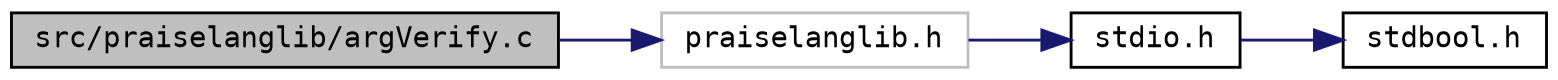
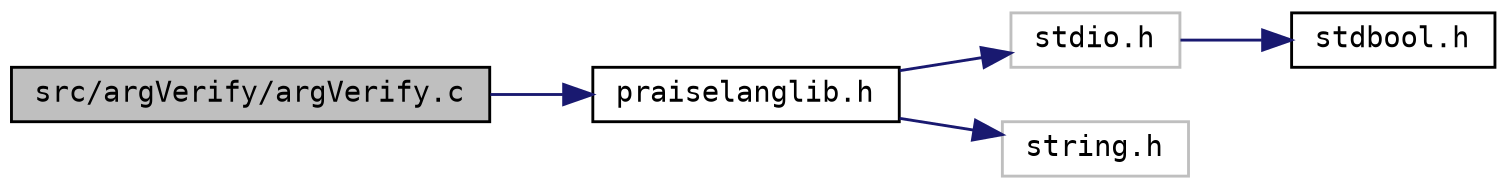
(285, 40) -> (251, 95)
(815, 40) -> (746, 95)
(1156, 40) -> (1095, 40)
none -> (1095, 149)
